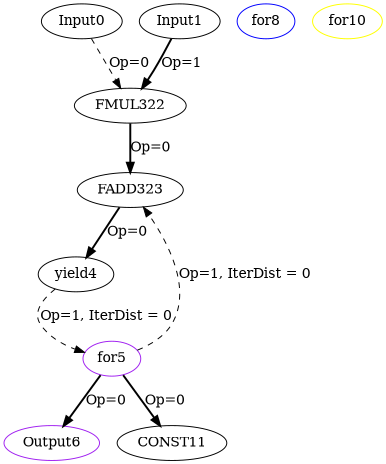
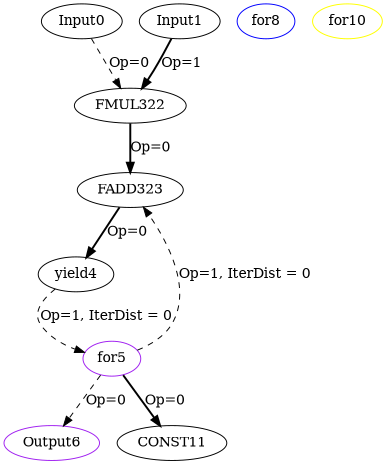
(85, 397) -> (85, 397)
